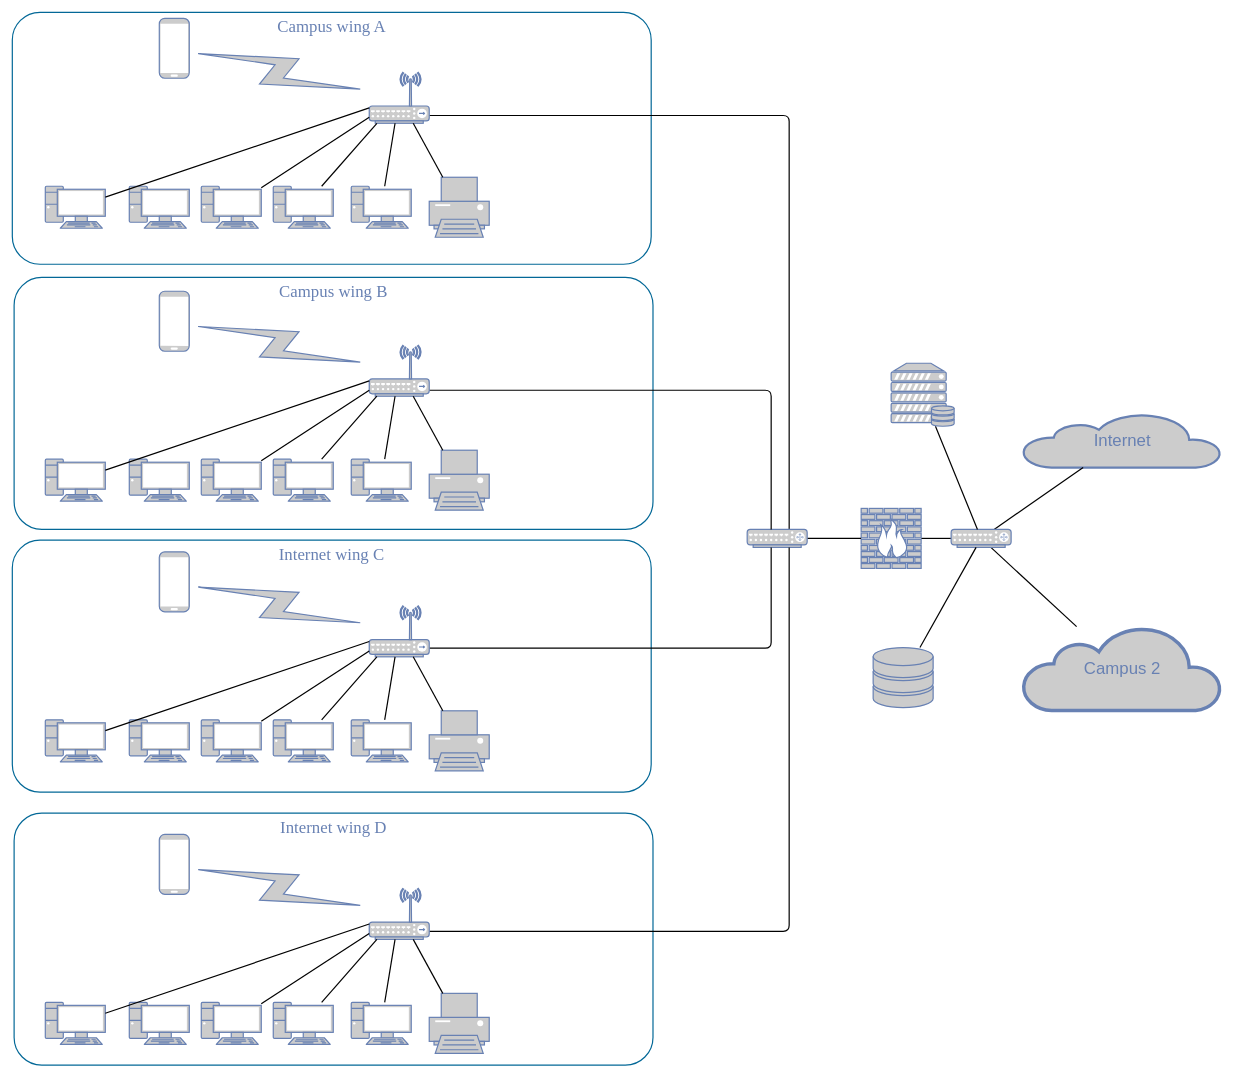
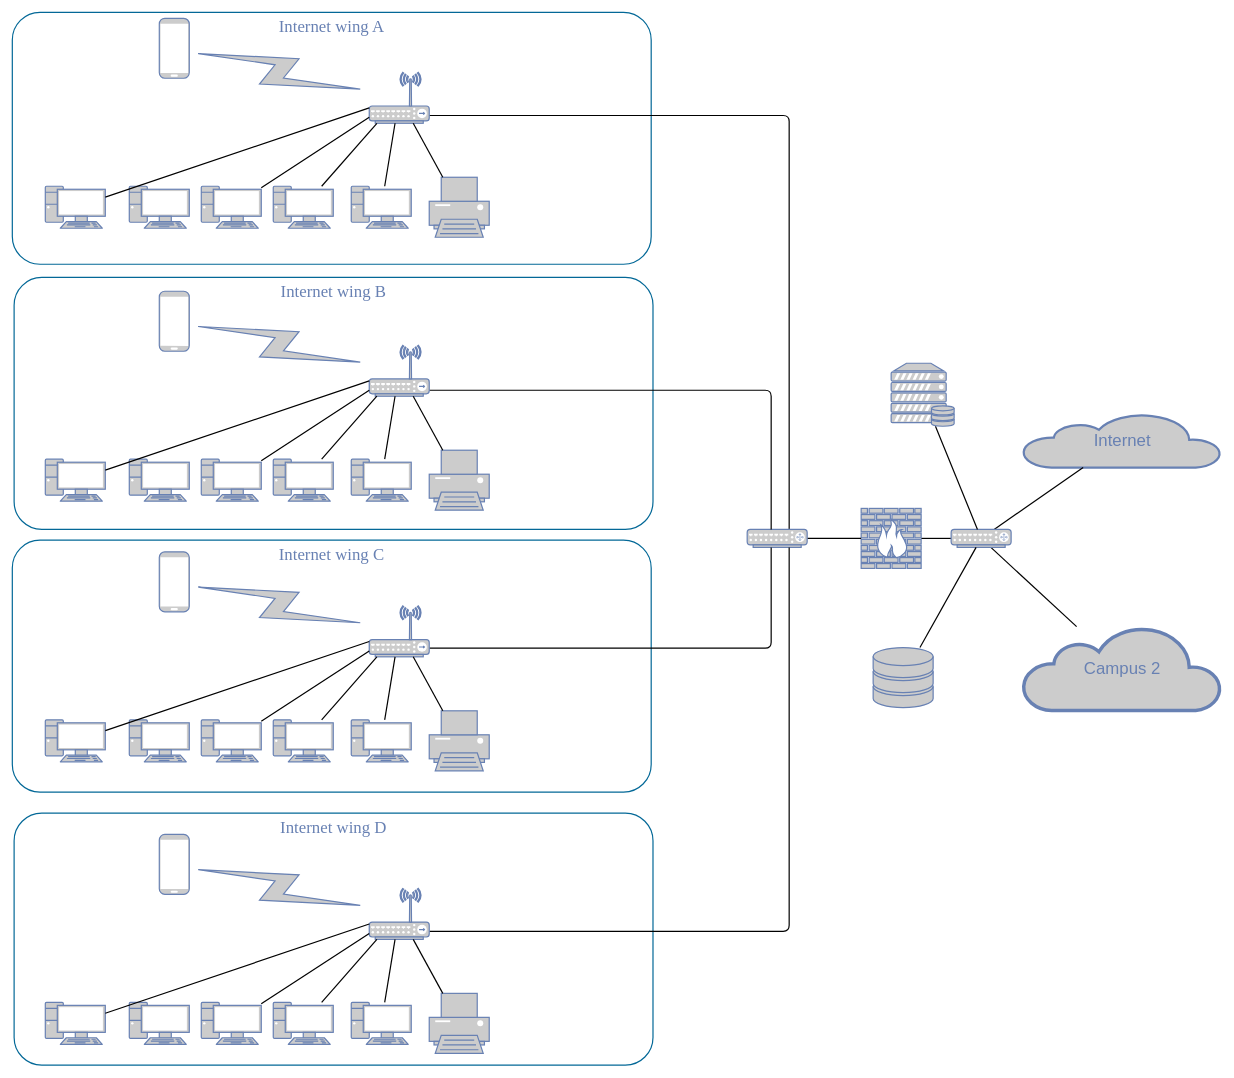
(332, 27) -> (332, 27)
(334, 292) -> (334, 292)
